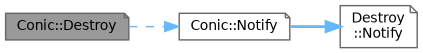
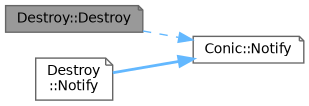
(67, 27) -> (74, 19)
(308, 27) -> (146, 67)
